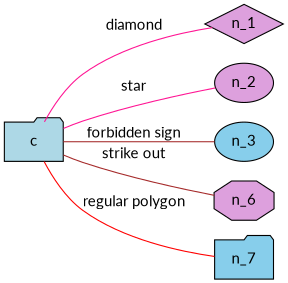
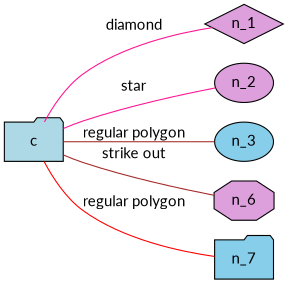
(134, 134) -> (134, 134)
